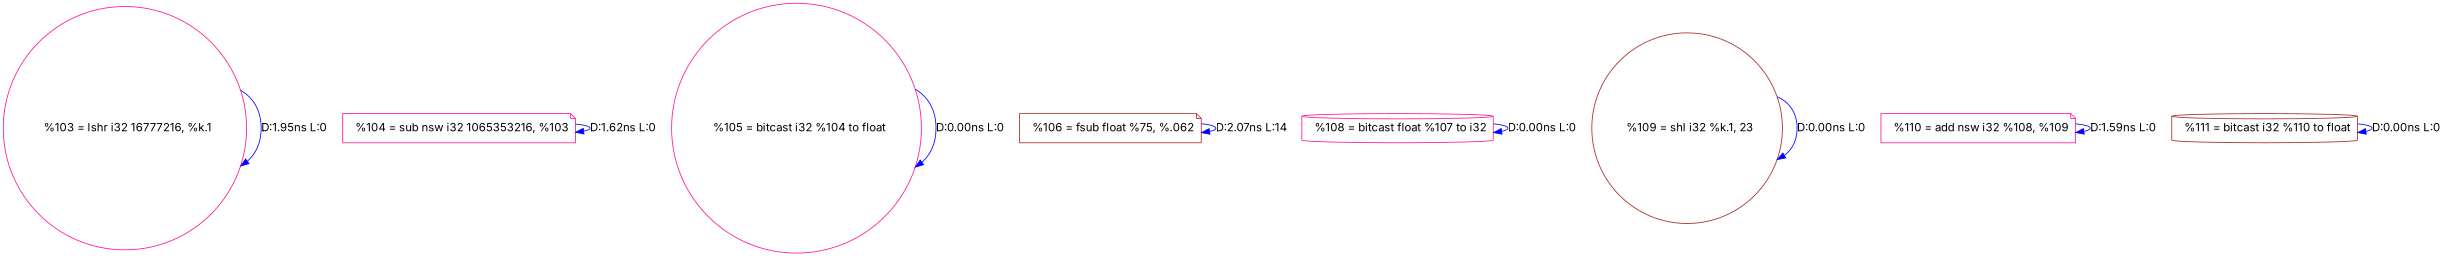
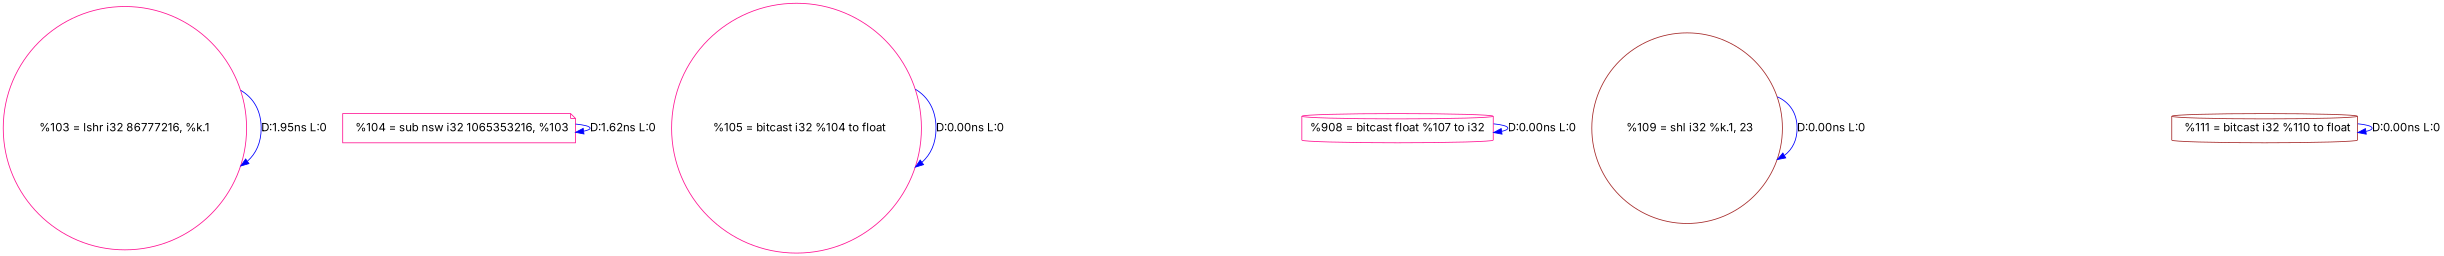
(125, 128) -> (125, 128)
(1110, 128) -> none
(1398, 128) -> (1398, 128)
(1978, 128) -> none
